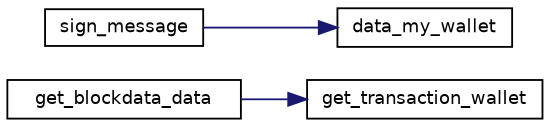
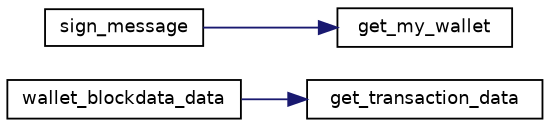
(425, 28) -> (425, 28)
(124, 99) -> (124, 99)
(425, 99) -> (425, 99)
